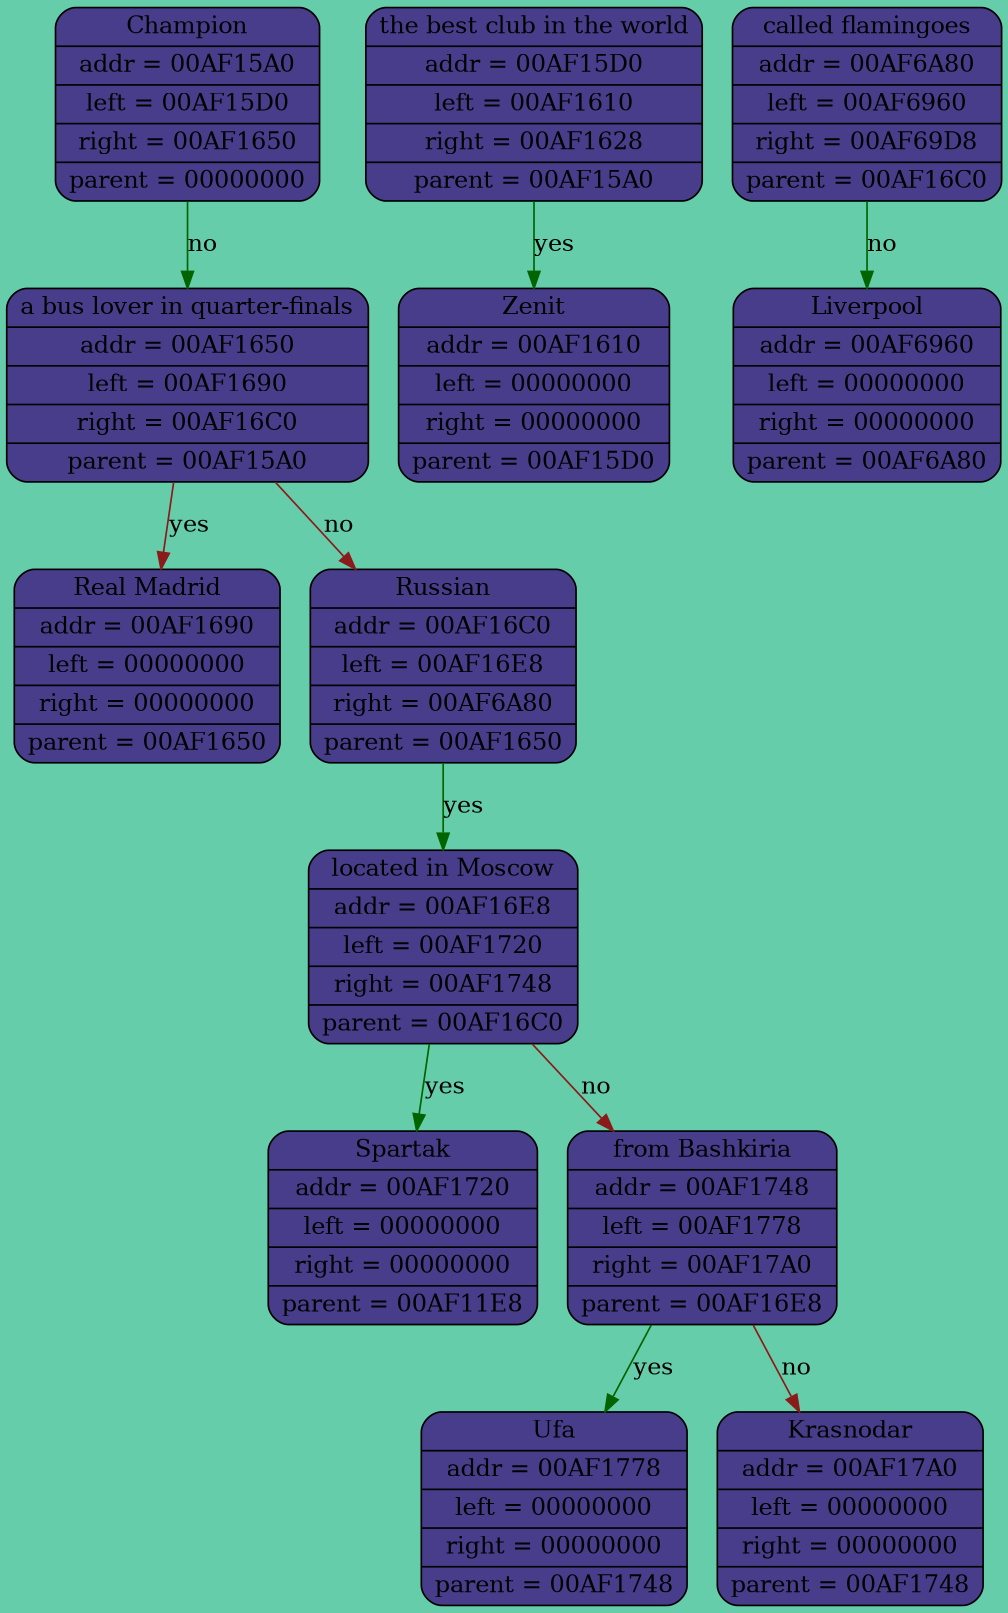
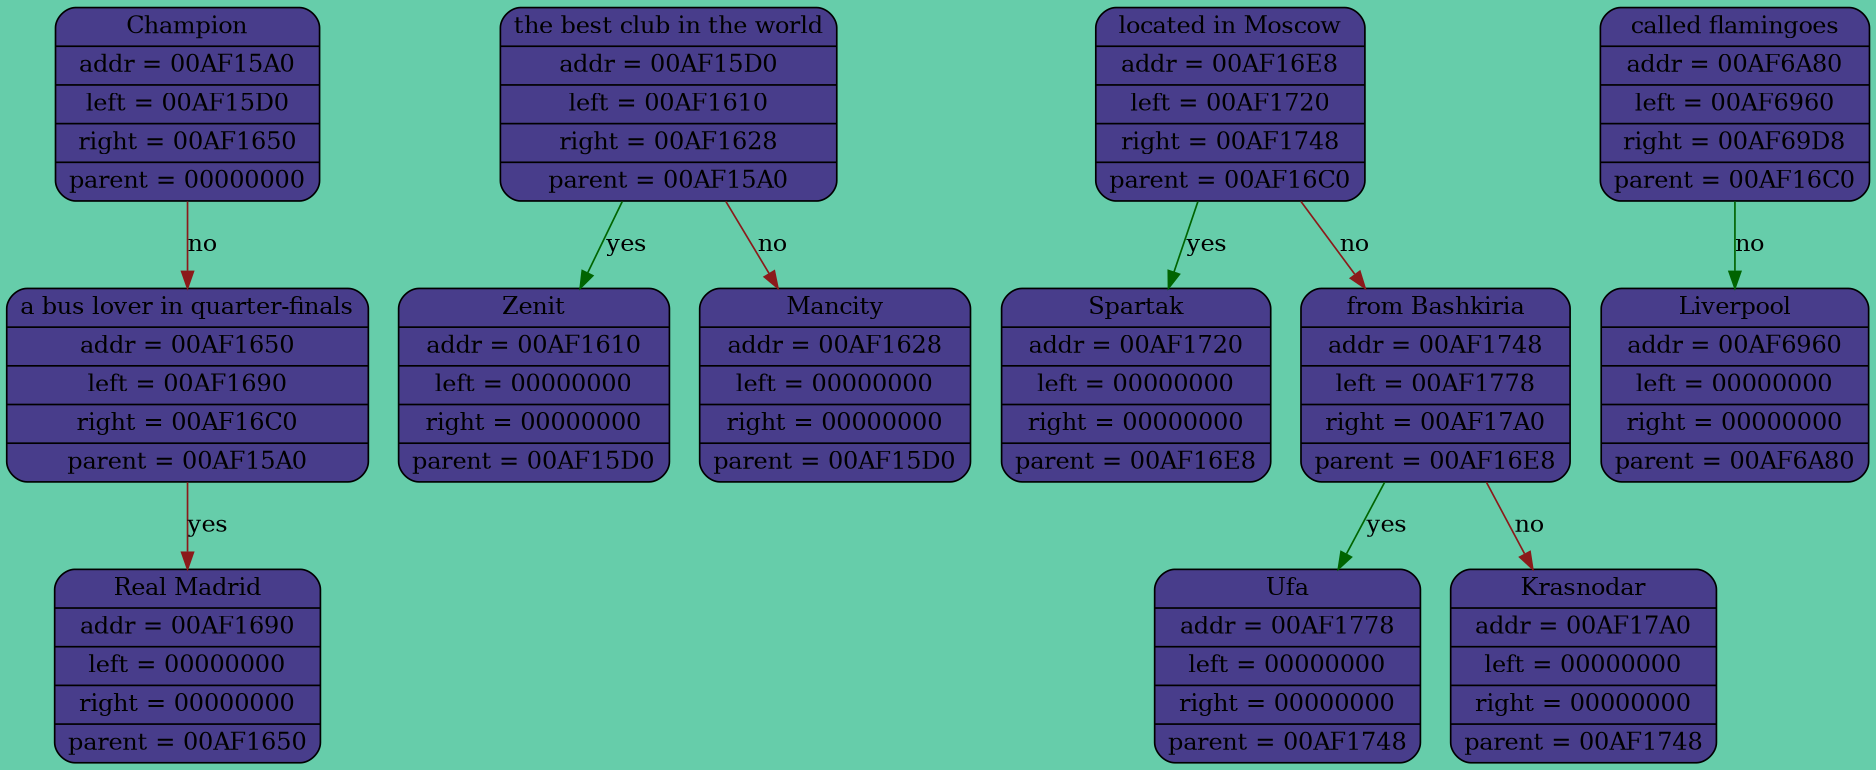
(188, 236) -> (188, 236)
none -> (835, 385)
(443, 666) -> none
(403, 1304) -> (1136, 462)
